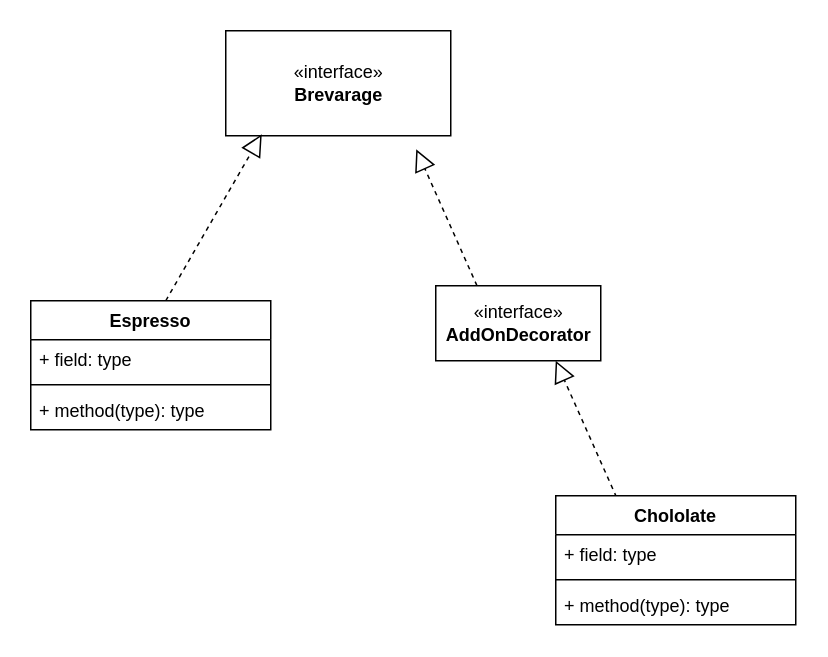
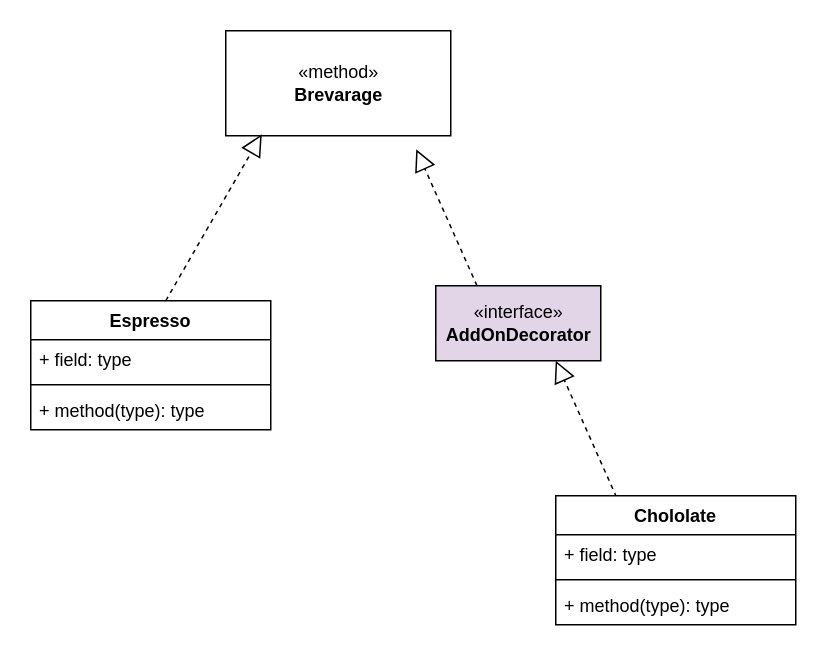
(339, 83) -> (339, 83)
(518, 323) -> (518, 323)
